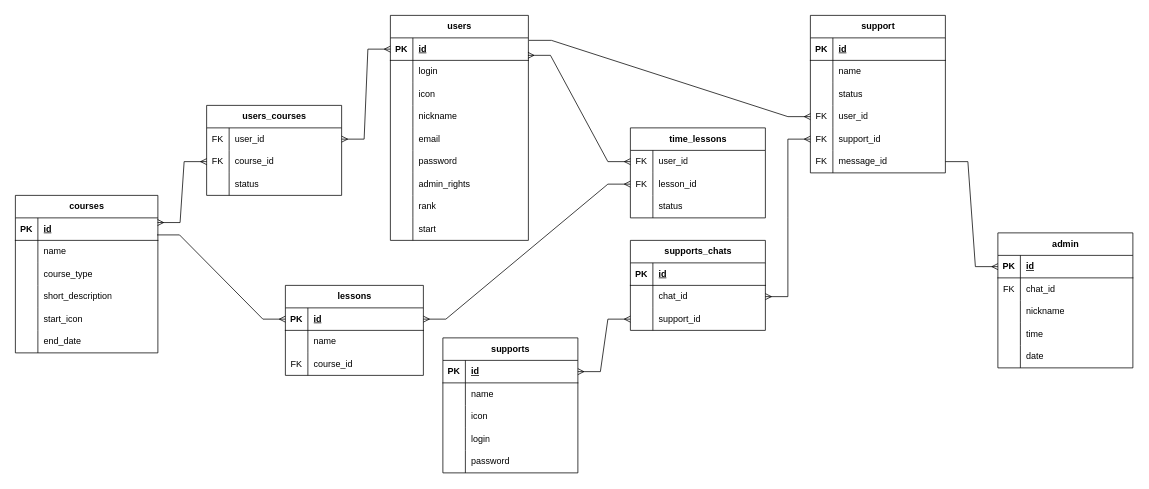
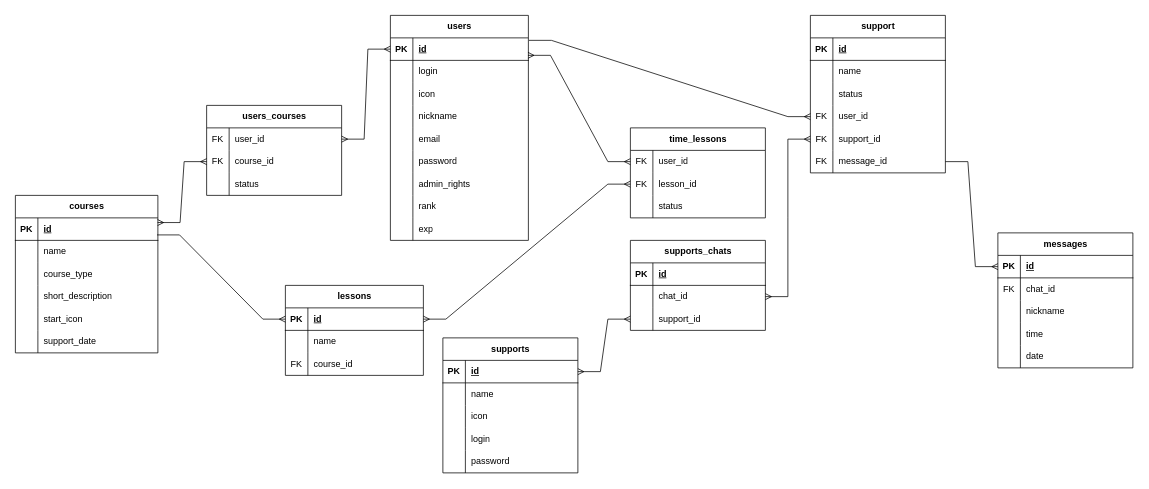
(431, 229) -> (426, 229)
(1066, 244) -> (1066, 244)
(64, 342) -> (74, 342)
